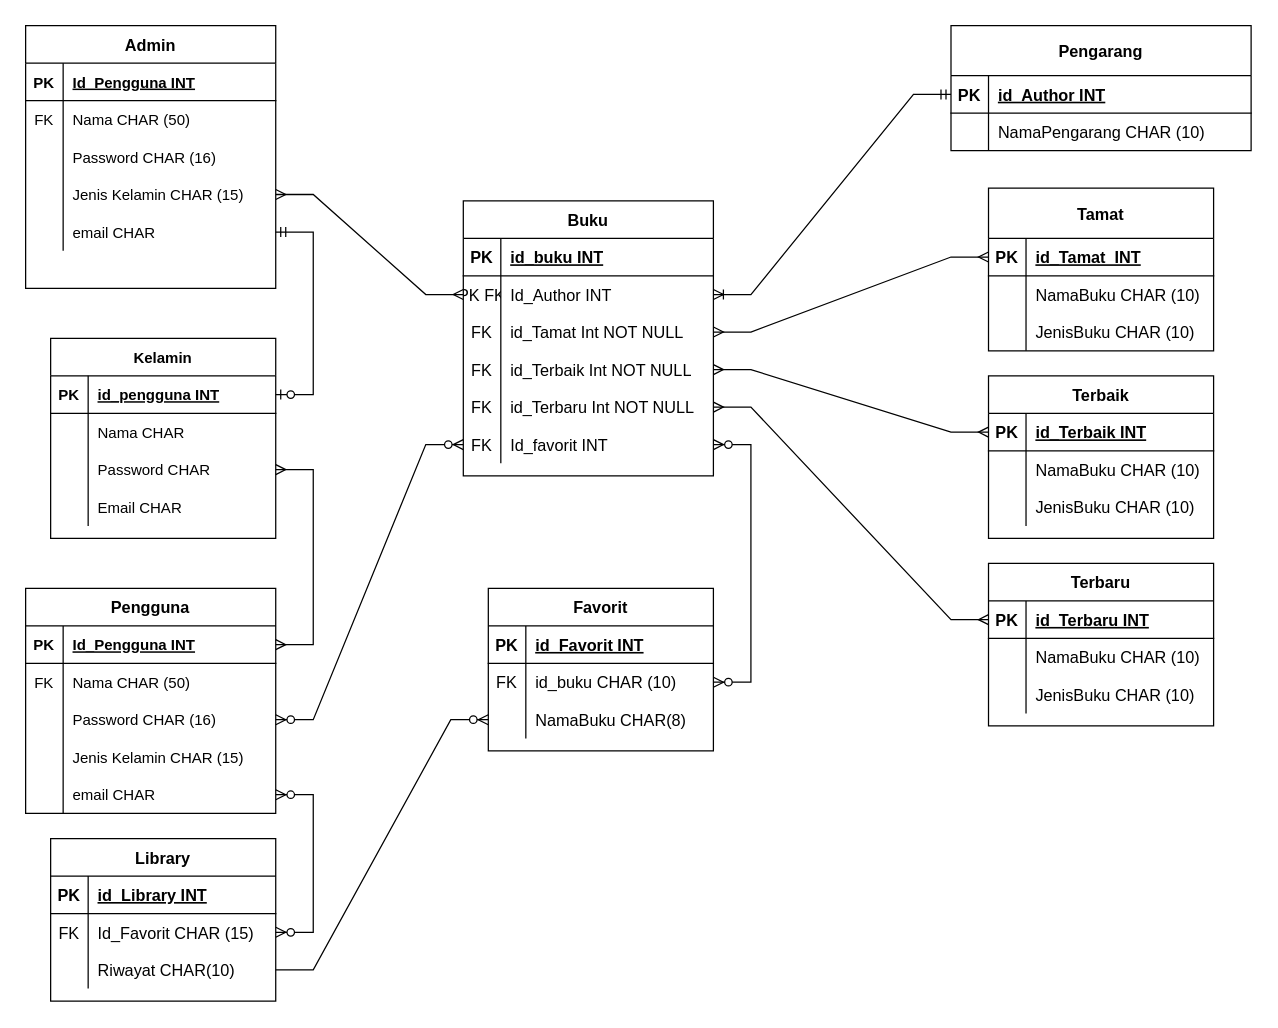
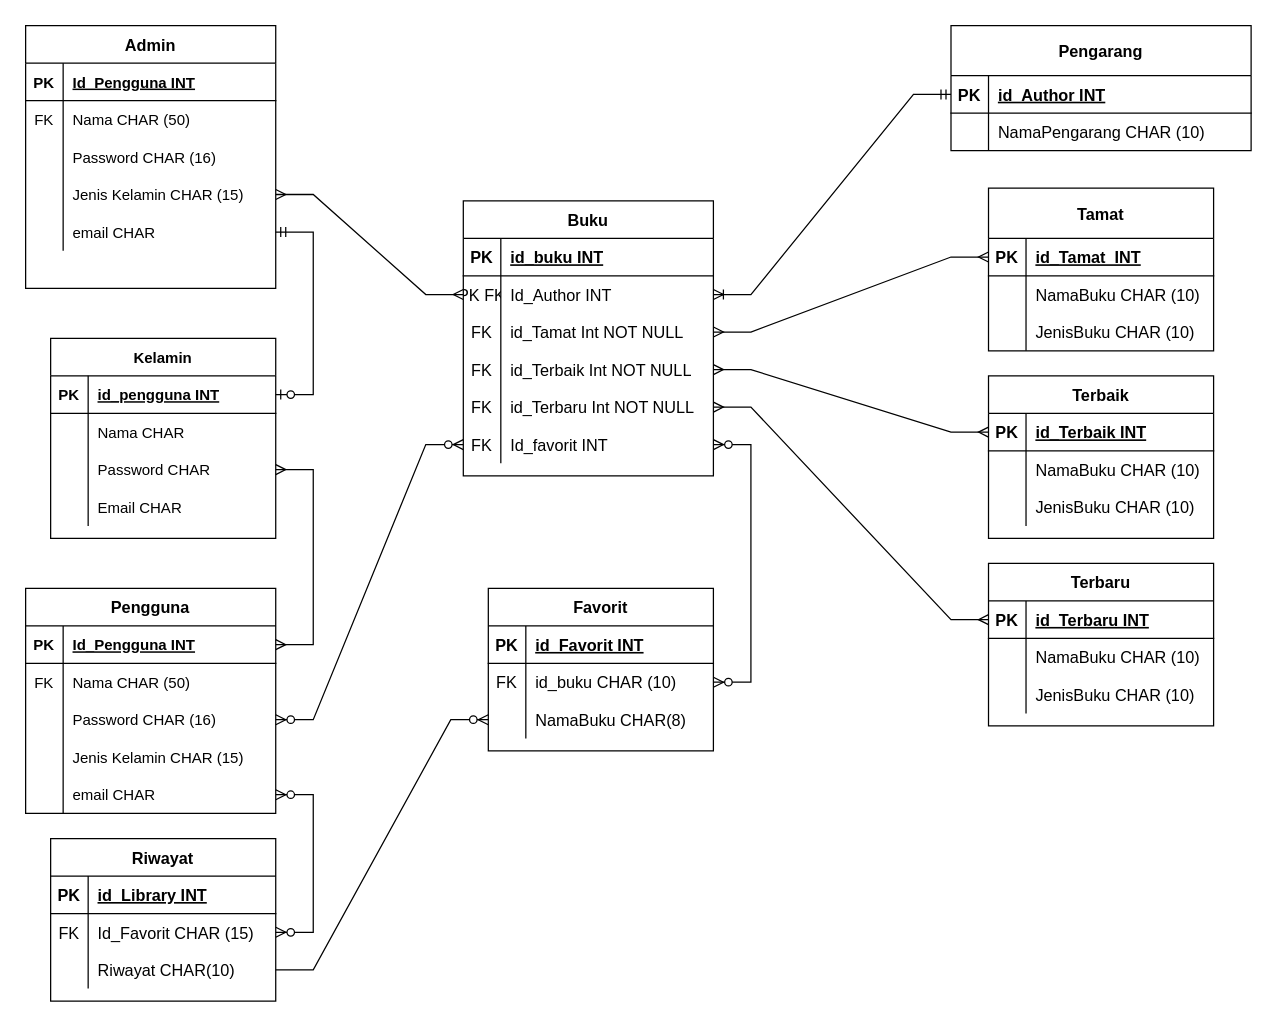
(163, 858) -> (163, 858)
